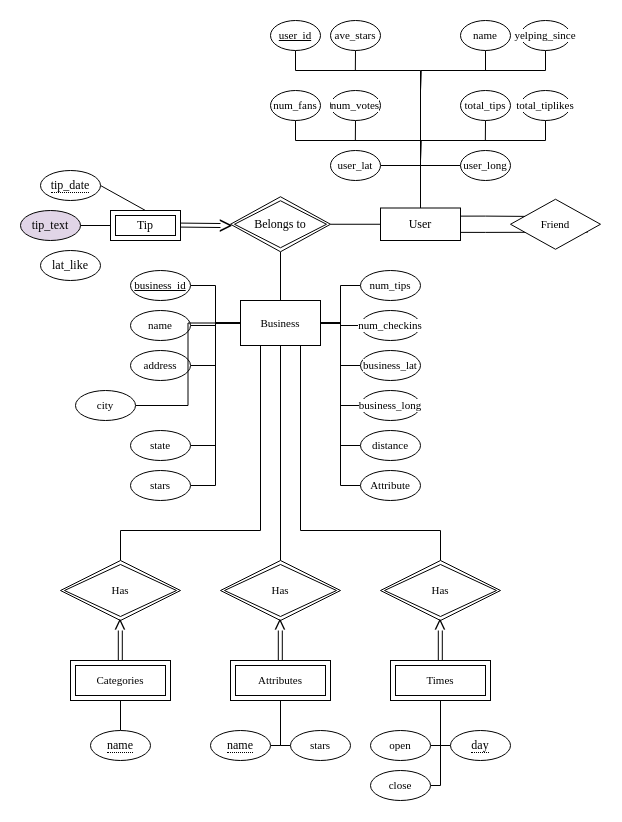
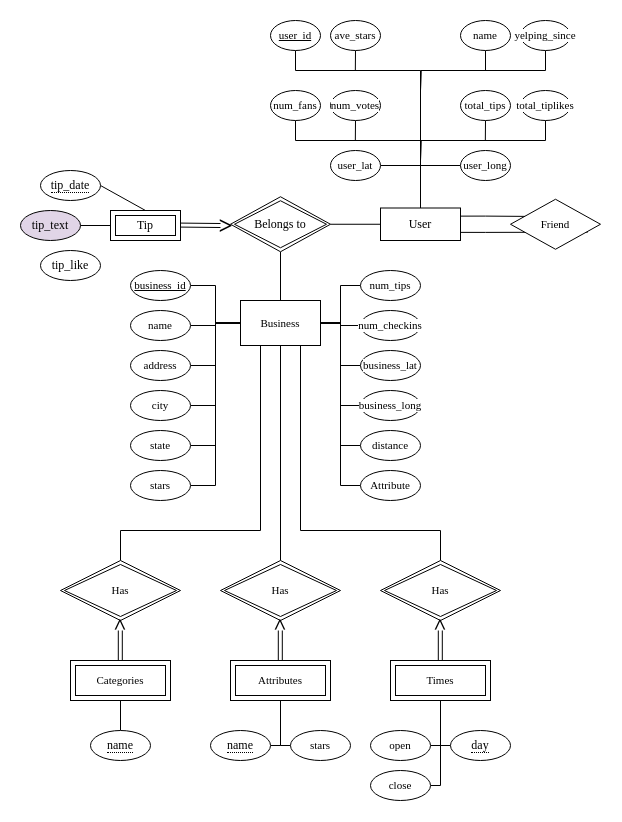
(71, 266) -> (71, 266)
(106, 406) -> (161, 406)
